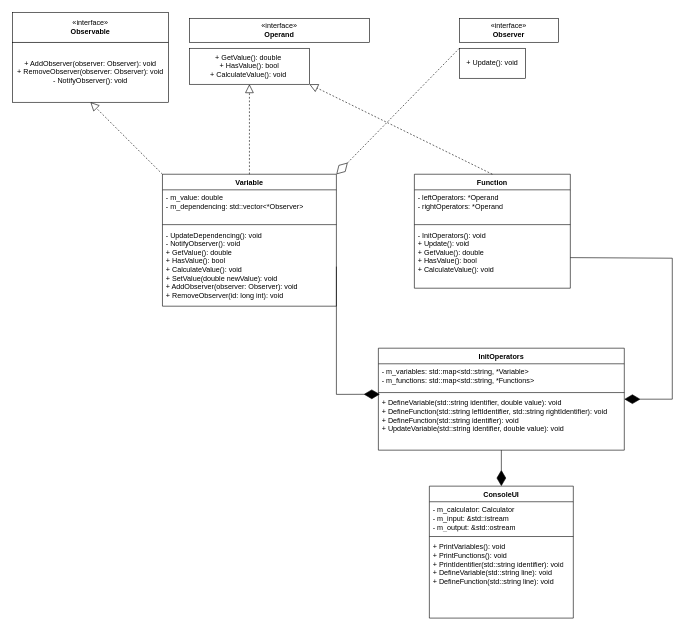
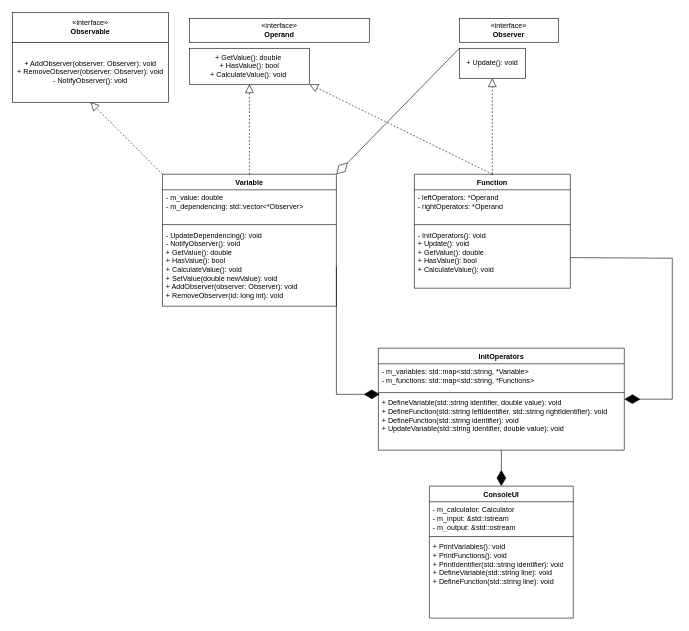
(404, 105) -> (404, 105)
none -> (492, 130)
